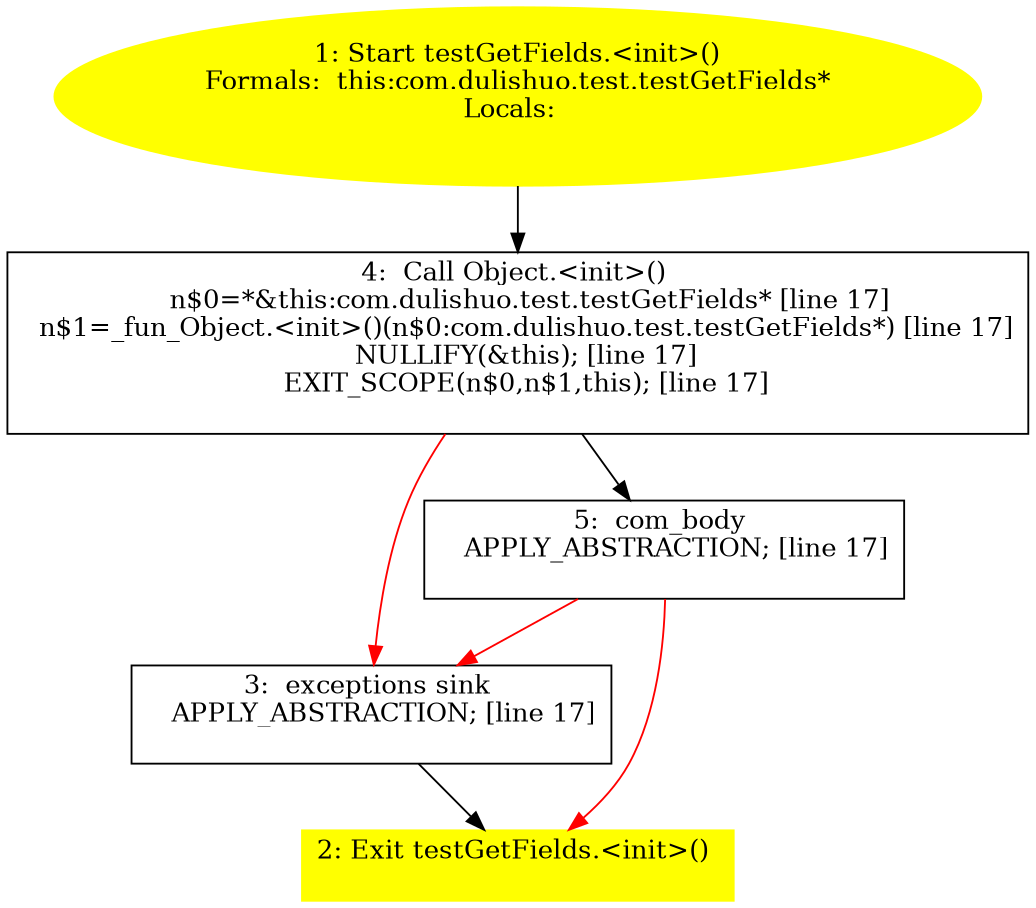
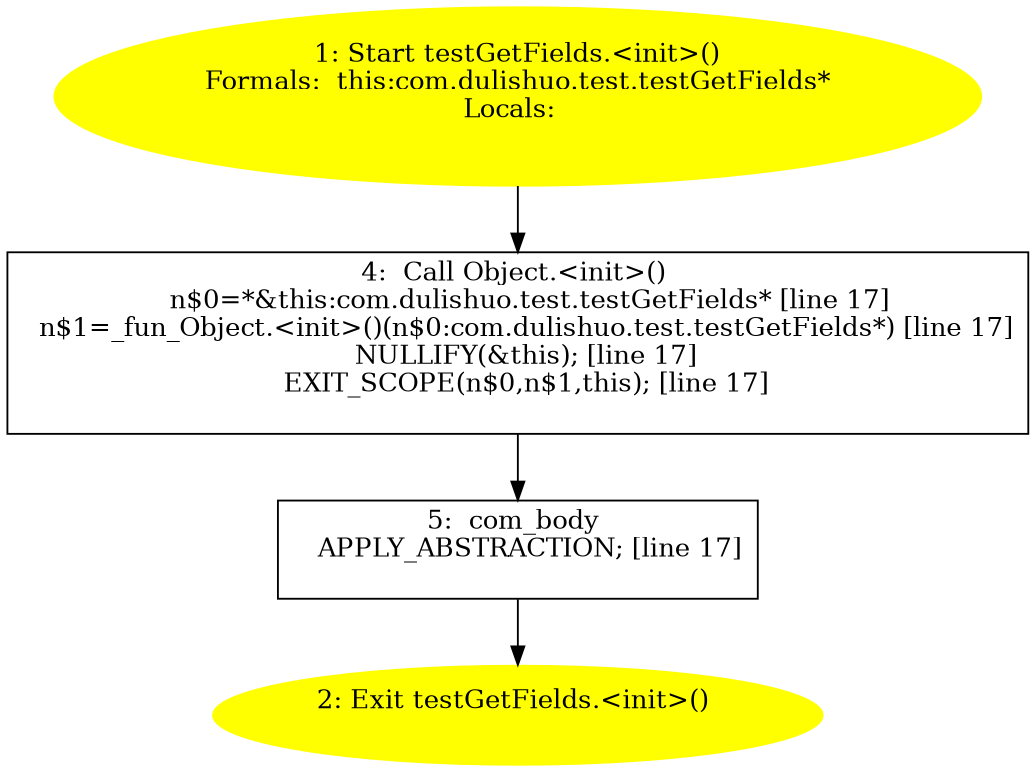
(371, 715) -> none
(648, 718) -> (518, 623)
(518, 866) -> (518, 715)
